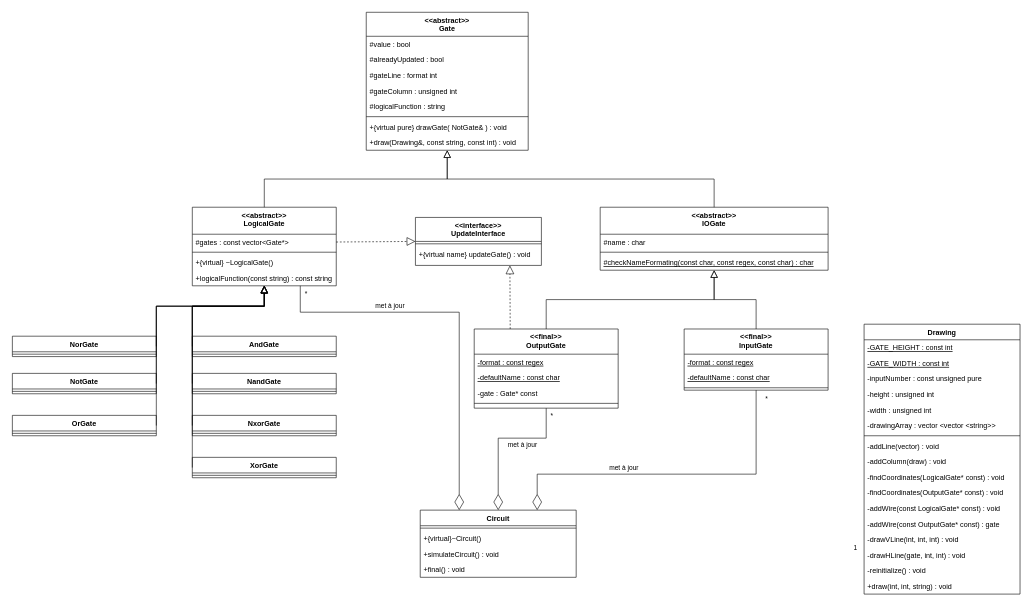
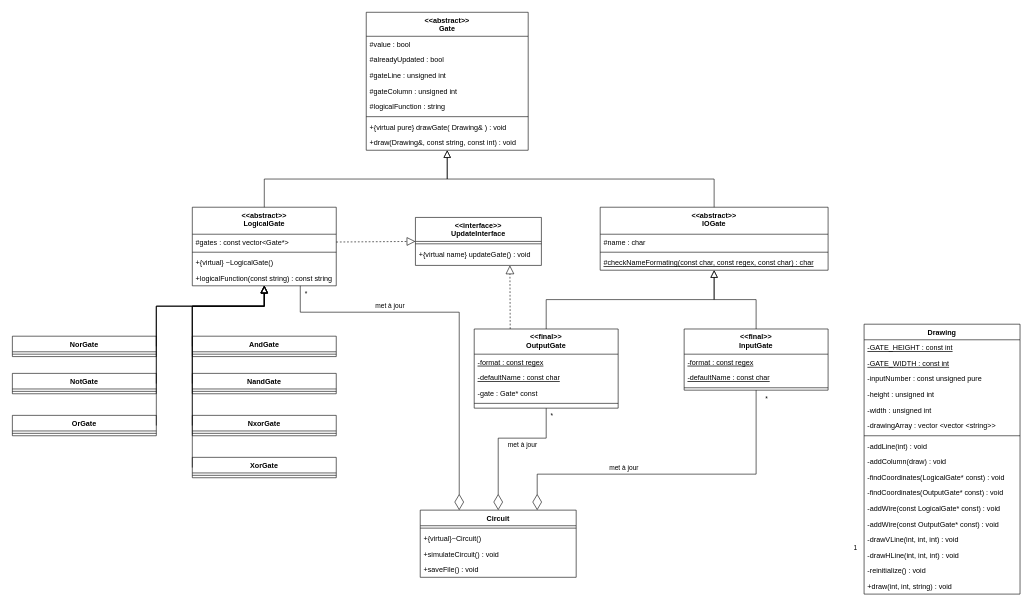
(408, 76) -> (411, 76)
(447, 127) -> (446, 127)
(909, 446) -> (902, 446)
(943, 524) -> (942, 524)
(924, 556) -> (921, 556)
(448, 570) -> (454, 570)
